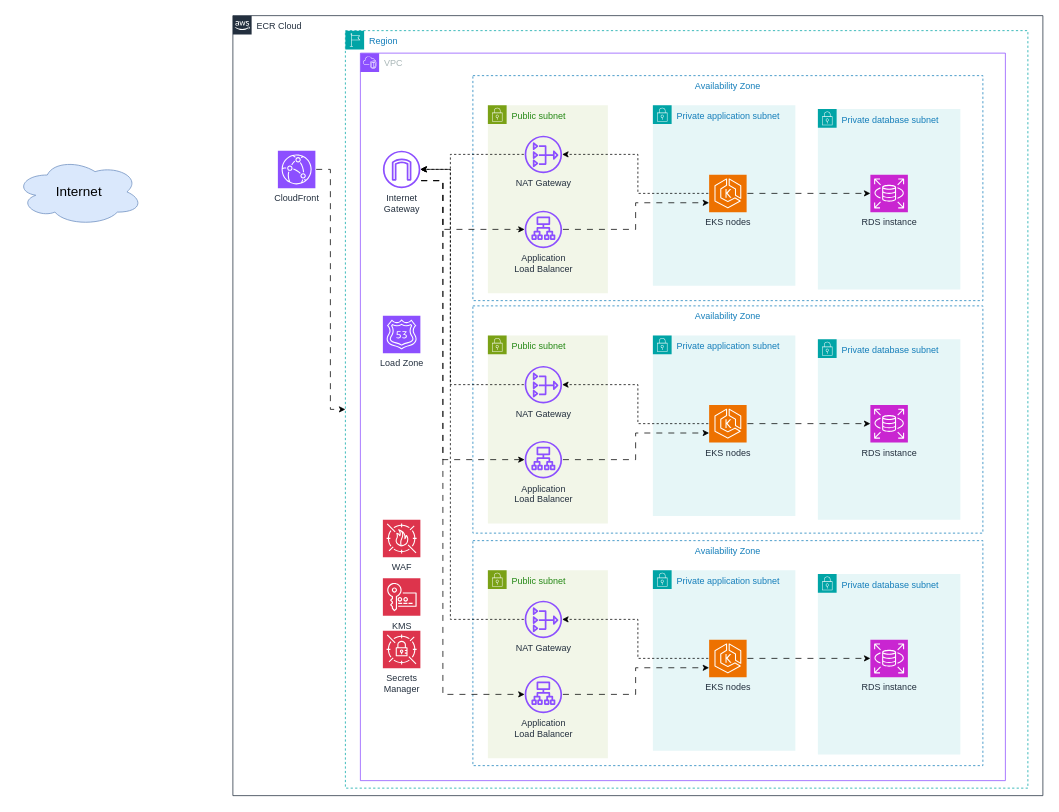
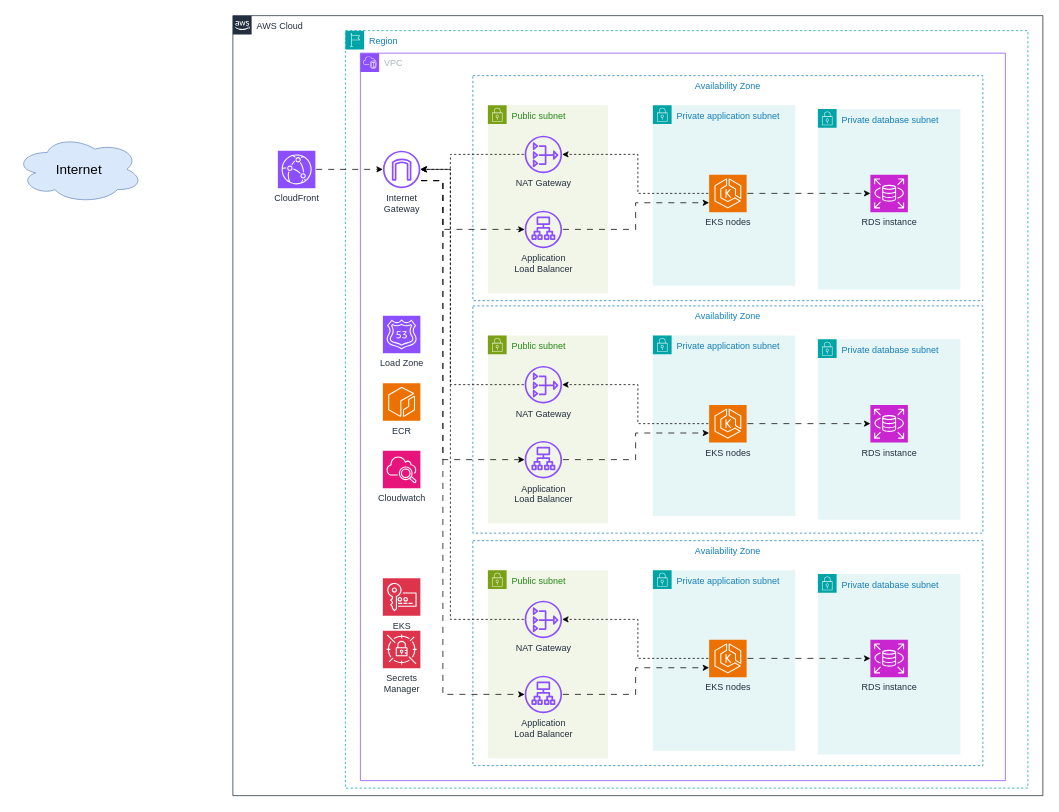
(277, 26) -> (277, 26)
(79, 192) -> (79, 169)
(330, 293) -> (353, 169)
none -> (402, 402)
none -> (402, 469)
(402, 538) -> none
(402, 626) -> (402, 626)
